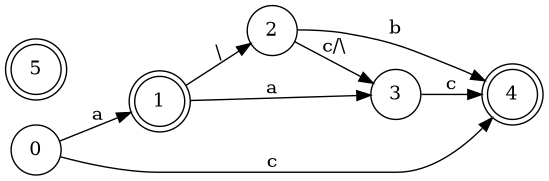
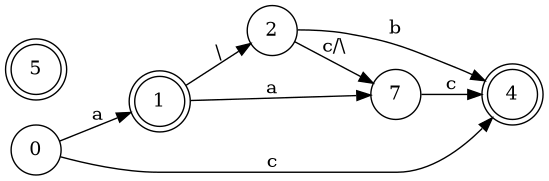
(396, 94) -> (396, 94)
